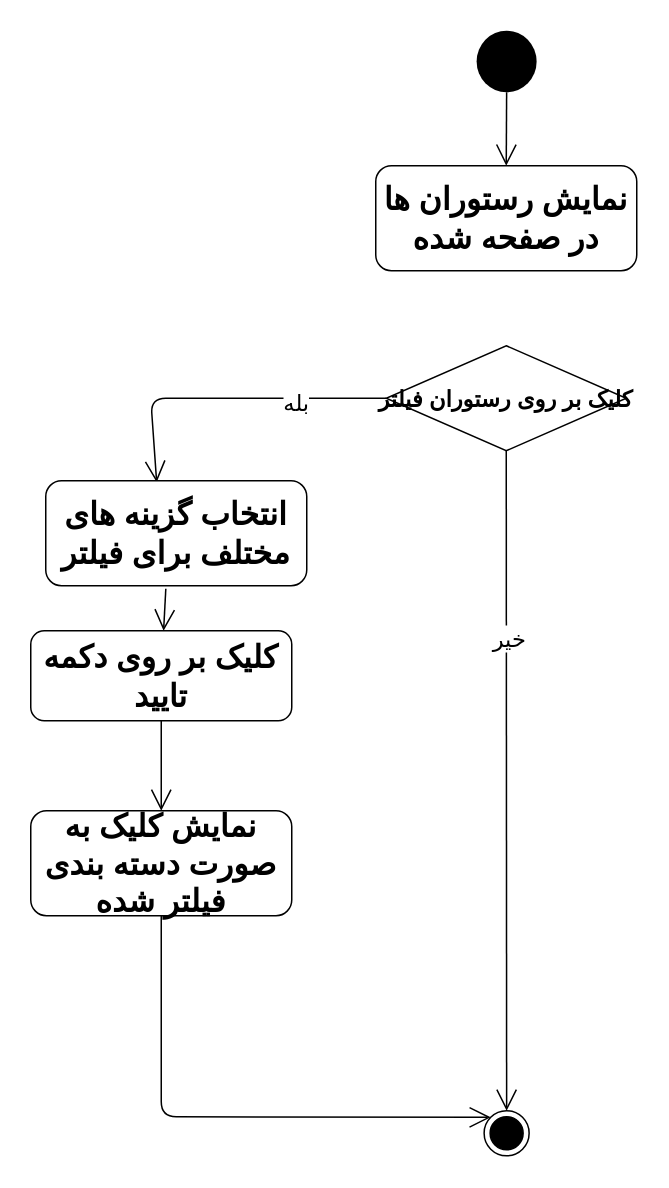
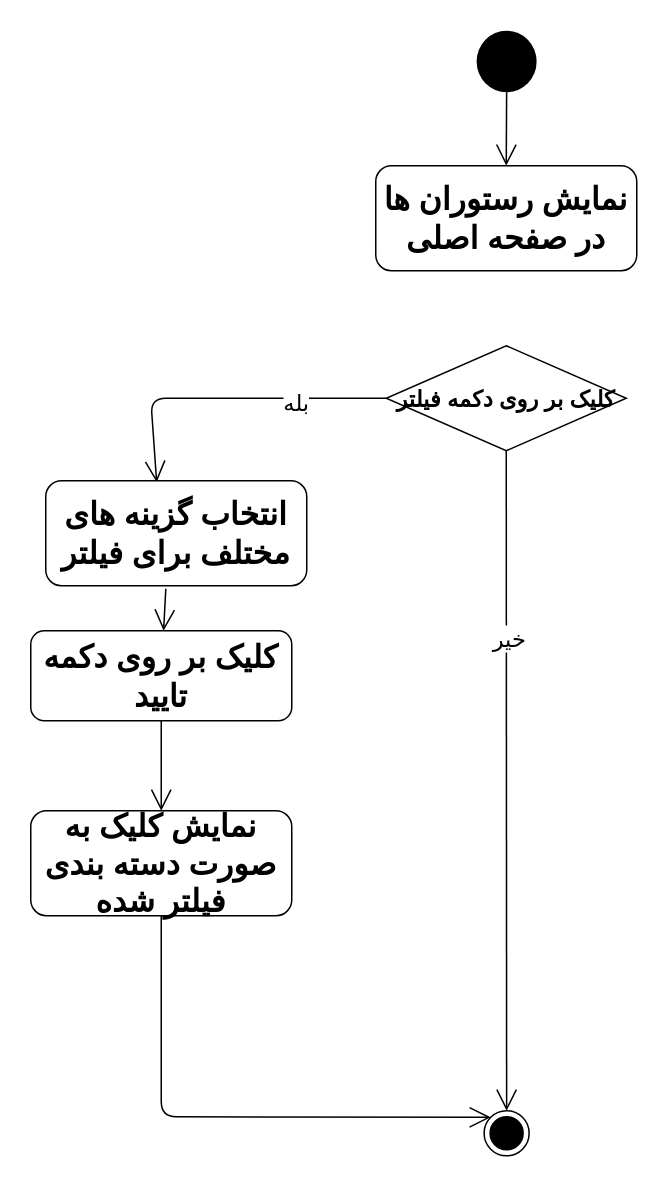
(506, 218) -> (506, 218)
(506, 400) -> (506, 400)
